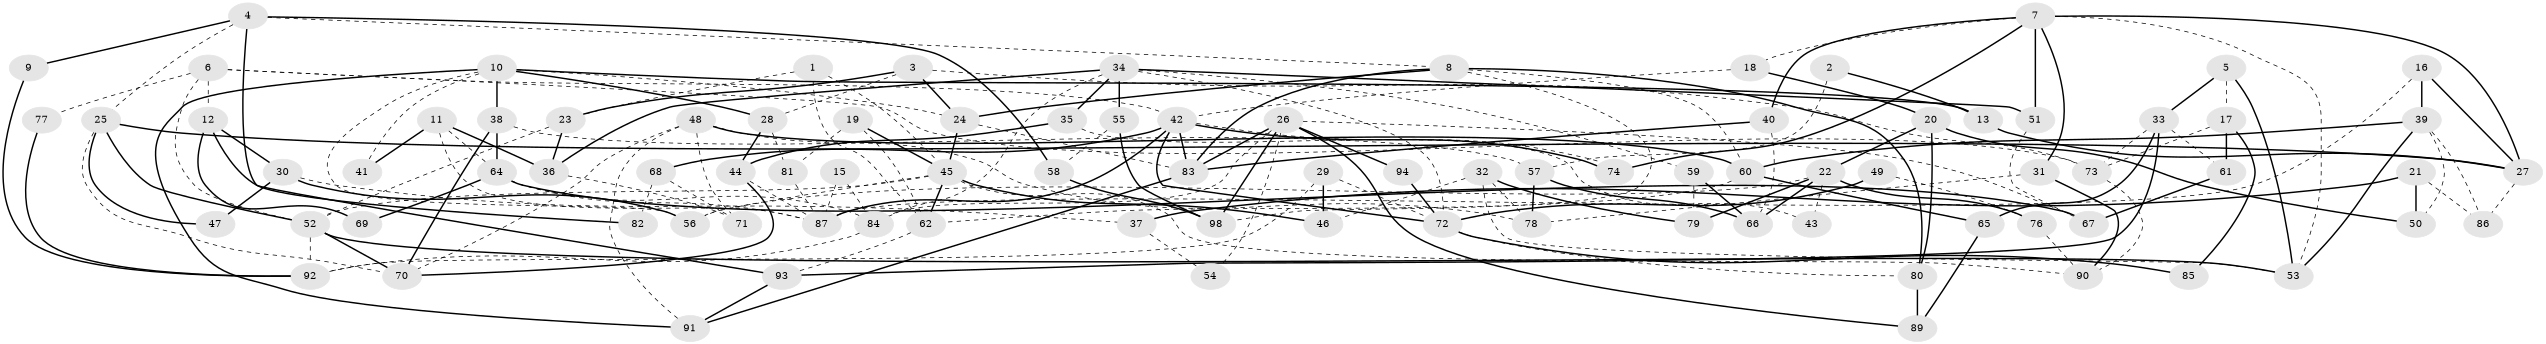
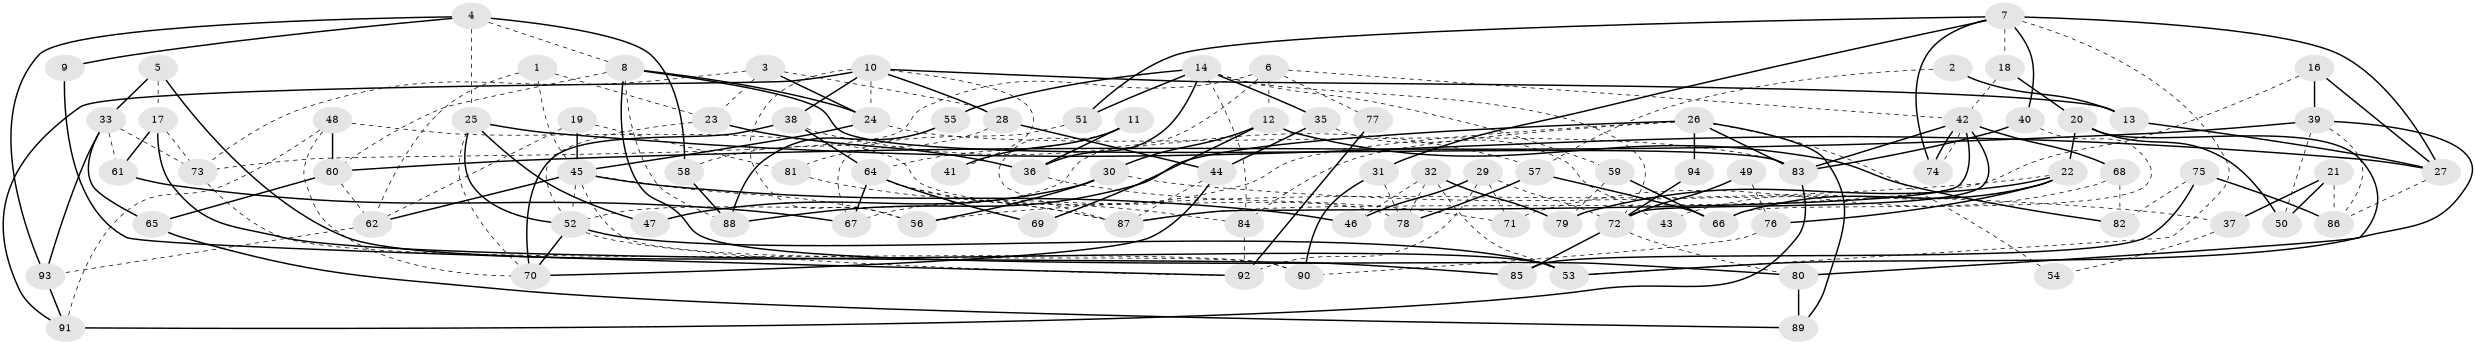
(1119, 68) -> (1202, 68)
(738, 91) -> (739, 94)
(840, 172) -> none
none -> (2199, 172)
(706, 177) -> (1497, 198)
(1216, 224) -> (730, 224)
